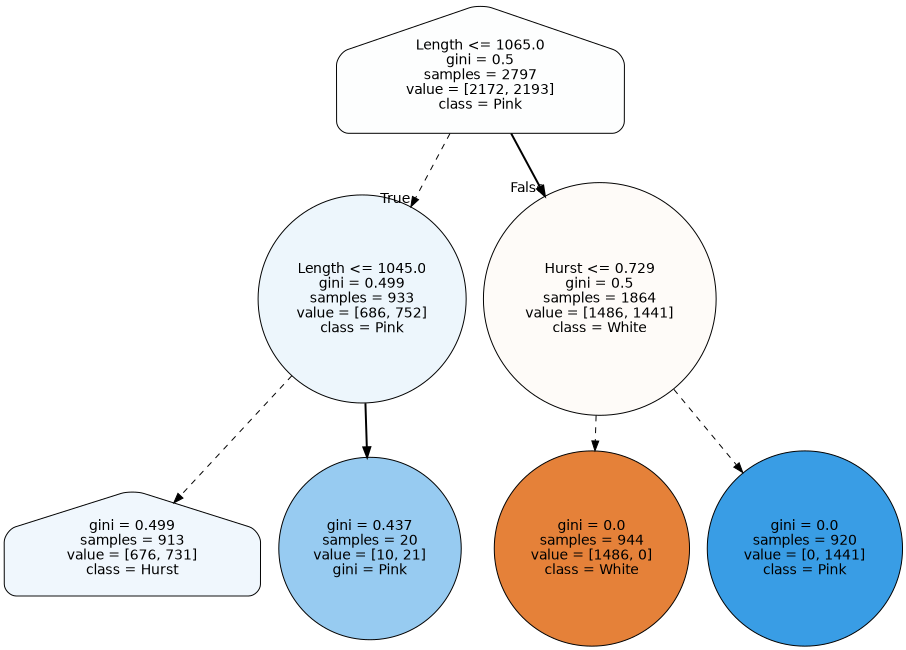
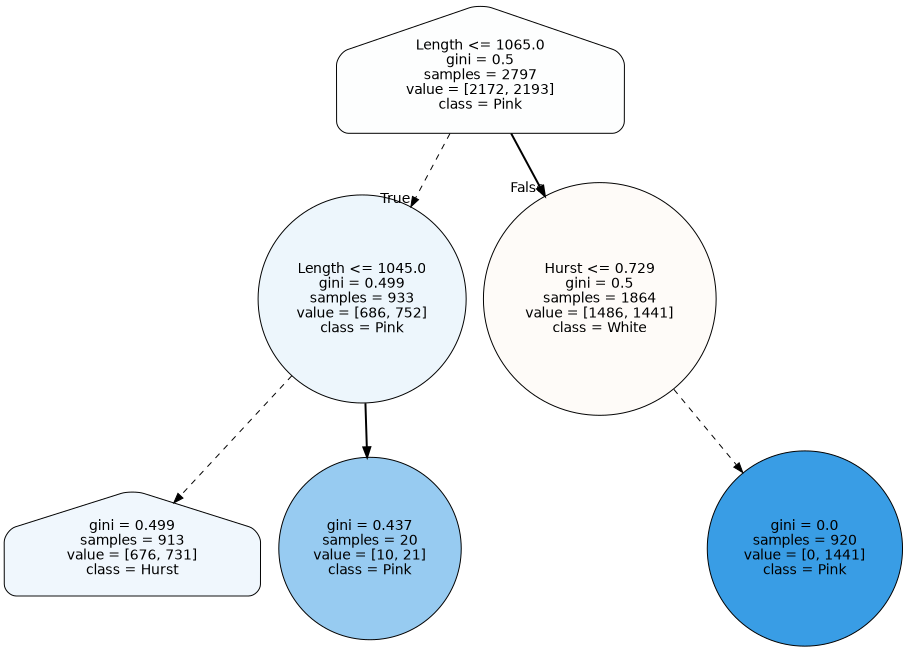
(370, 549) -> (370, 549)
(592, 549) -> none
